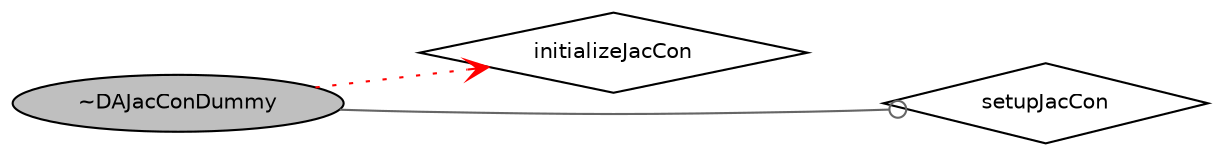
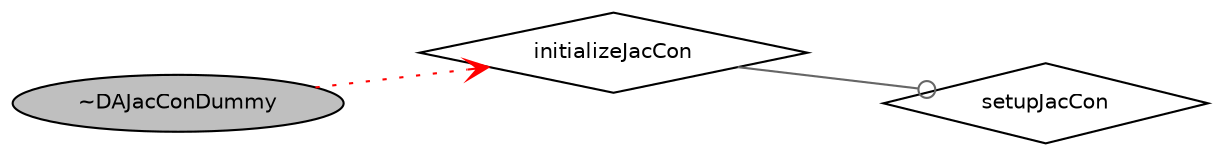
(615, 114) -> (828, 78)
